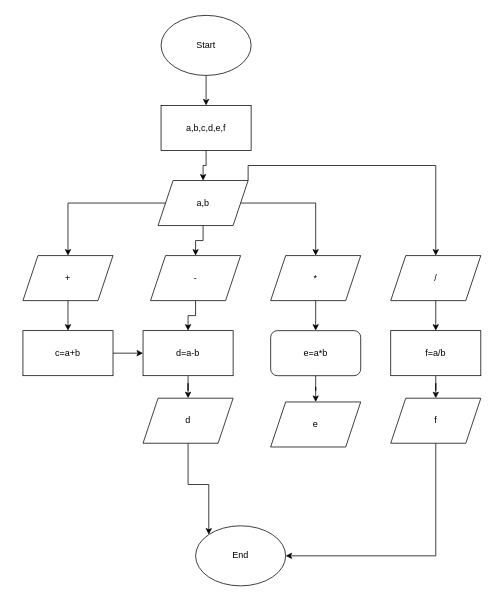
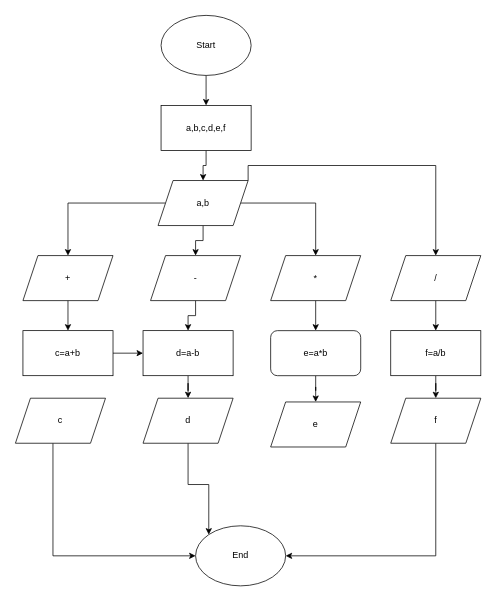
none -> (60, 420)
none -> (120, 555)
